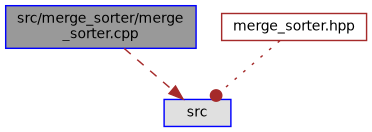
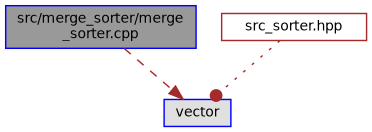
(294, 27) -> (294, 27)
(197, 113) -> (197, 113)
